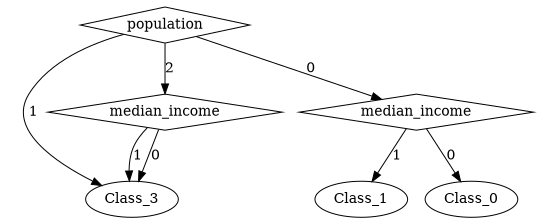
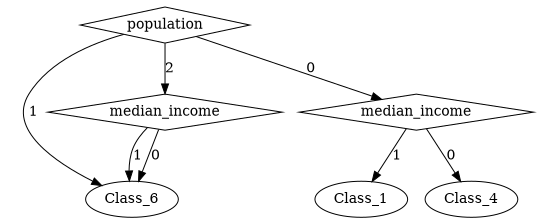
(132, 199) -> (132, 199)
(471, 199) -> (471, 199)
